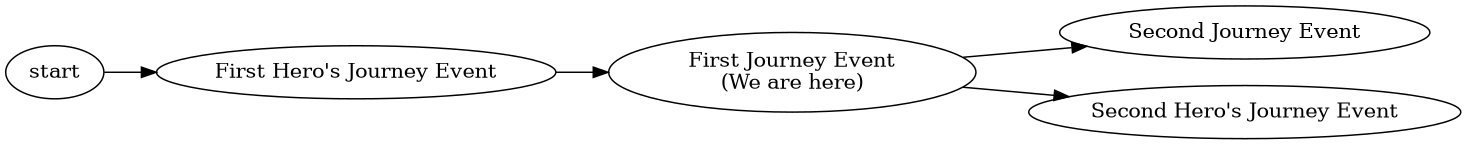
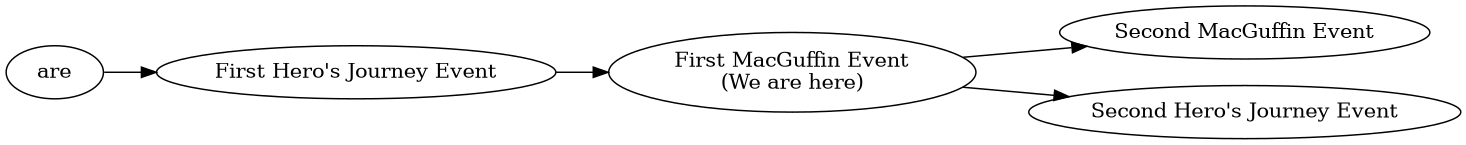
(1245, 32) -> (1245, 32)
(55, 72) -> (55, 72)
(792, 72) -> (792, 72)
